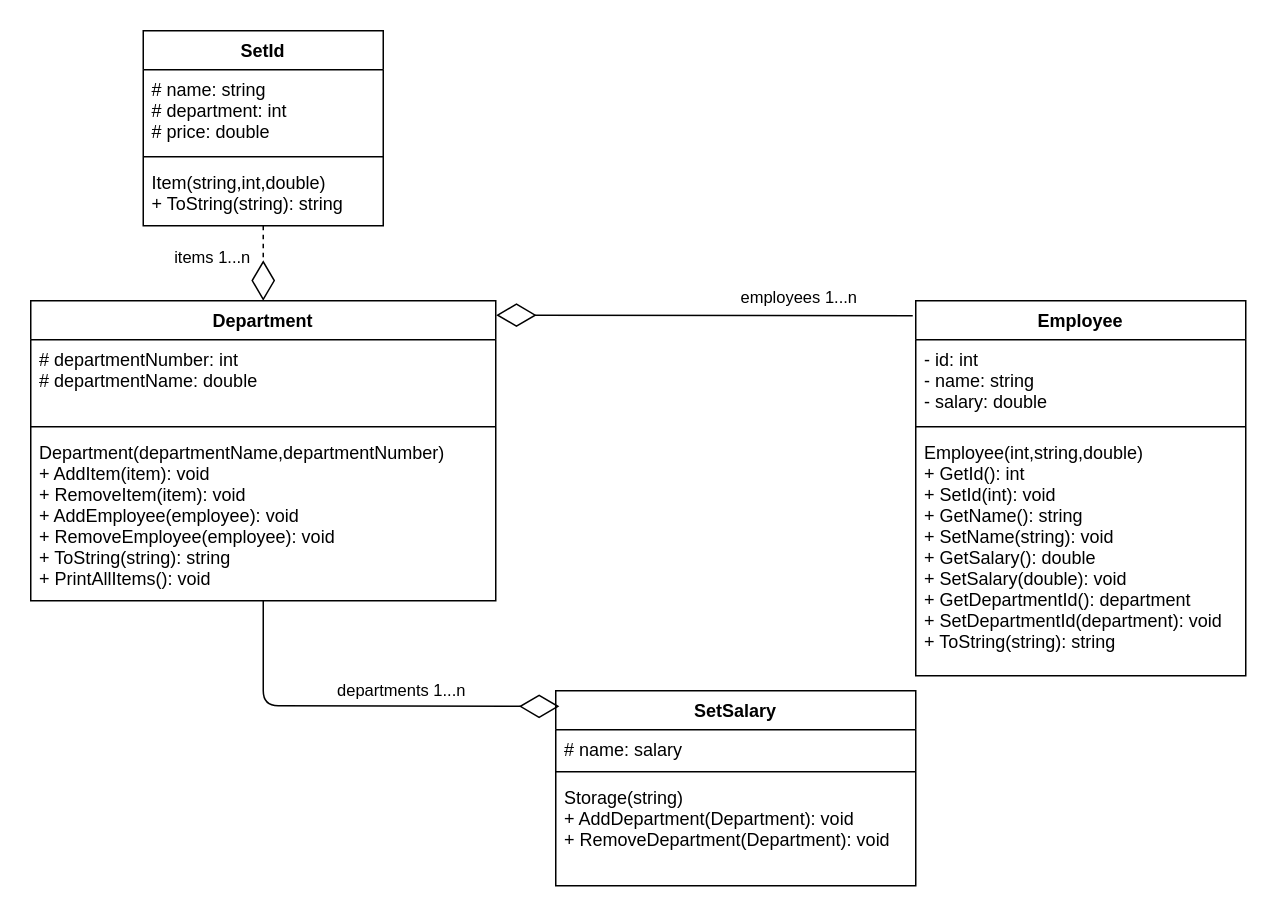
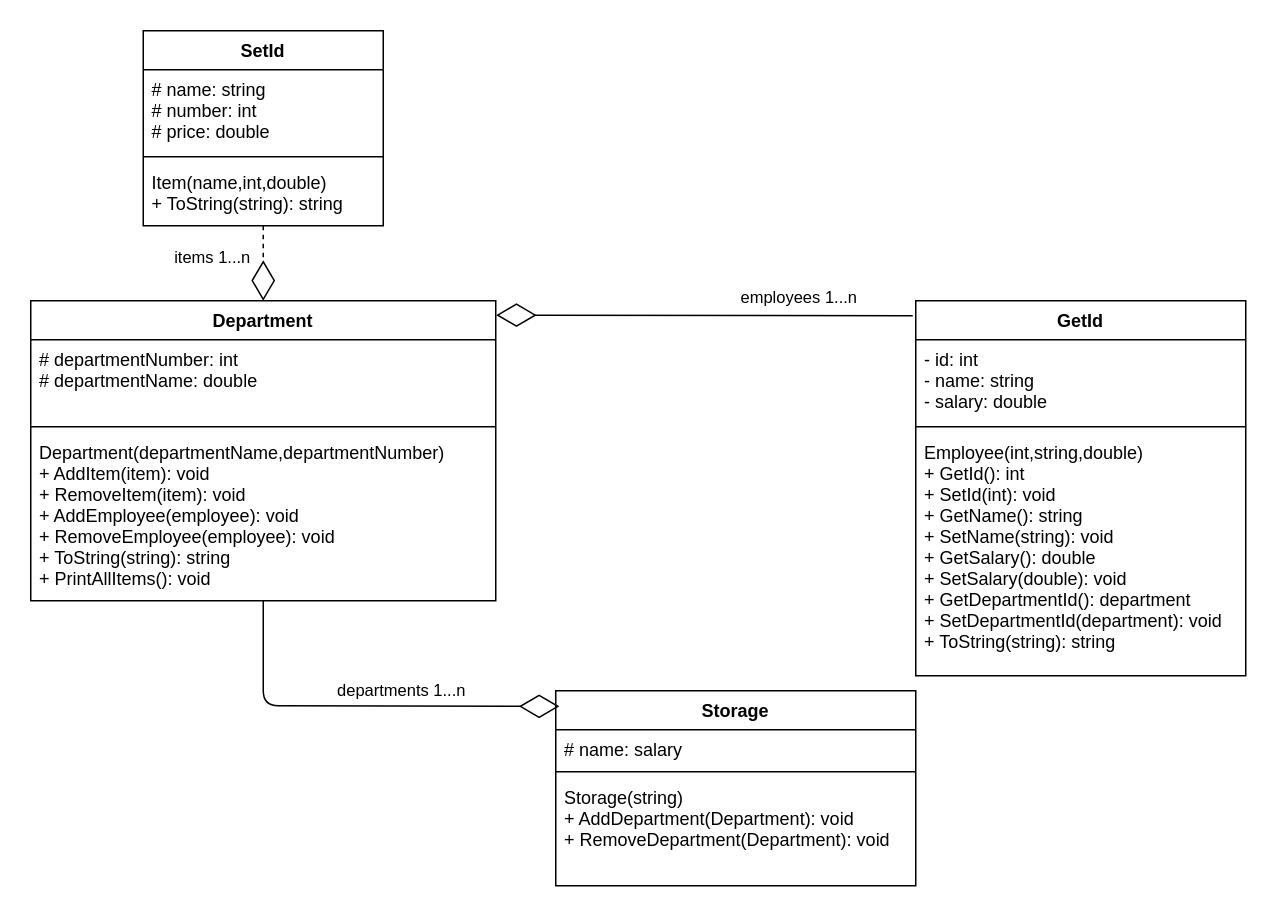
(213, 90) -> (213, 90)
(256, 183) -> (248, 183)
(1080, 321) -> (1080, 321)
(735, 711) -> (735, 711)
